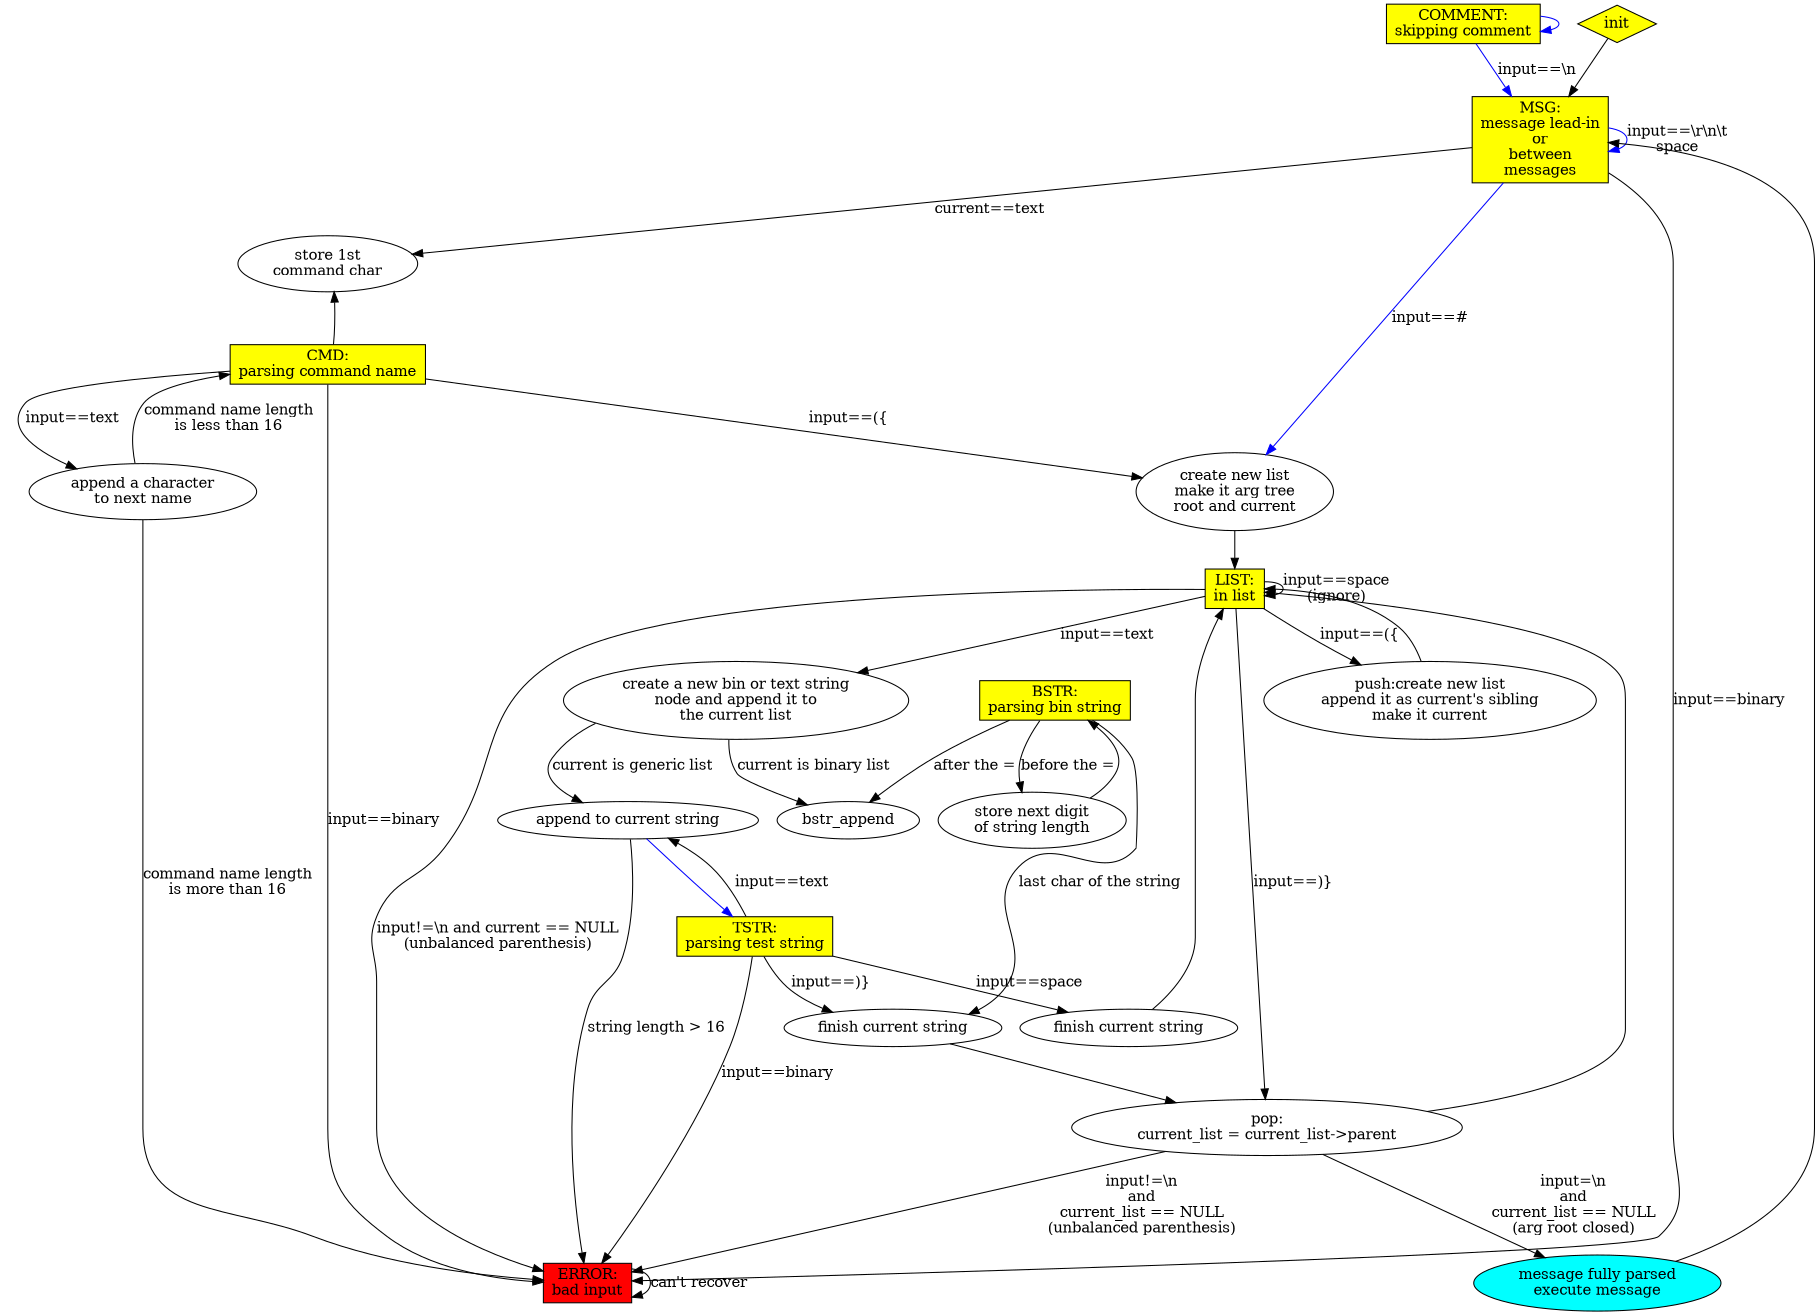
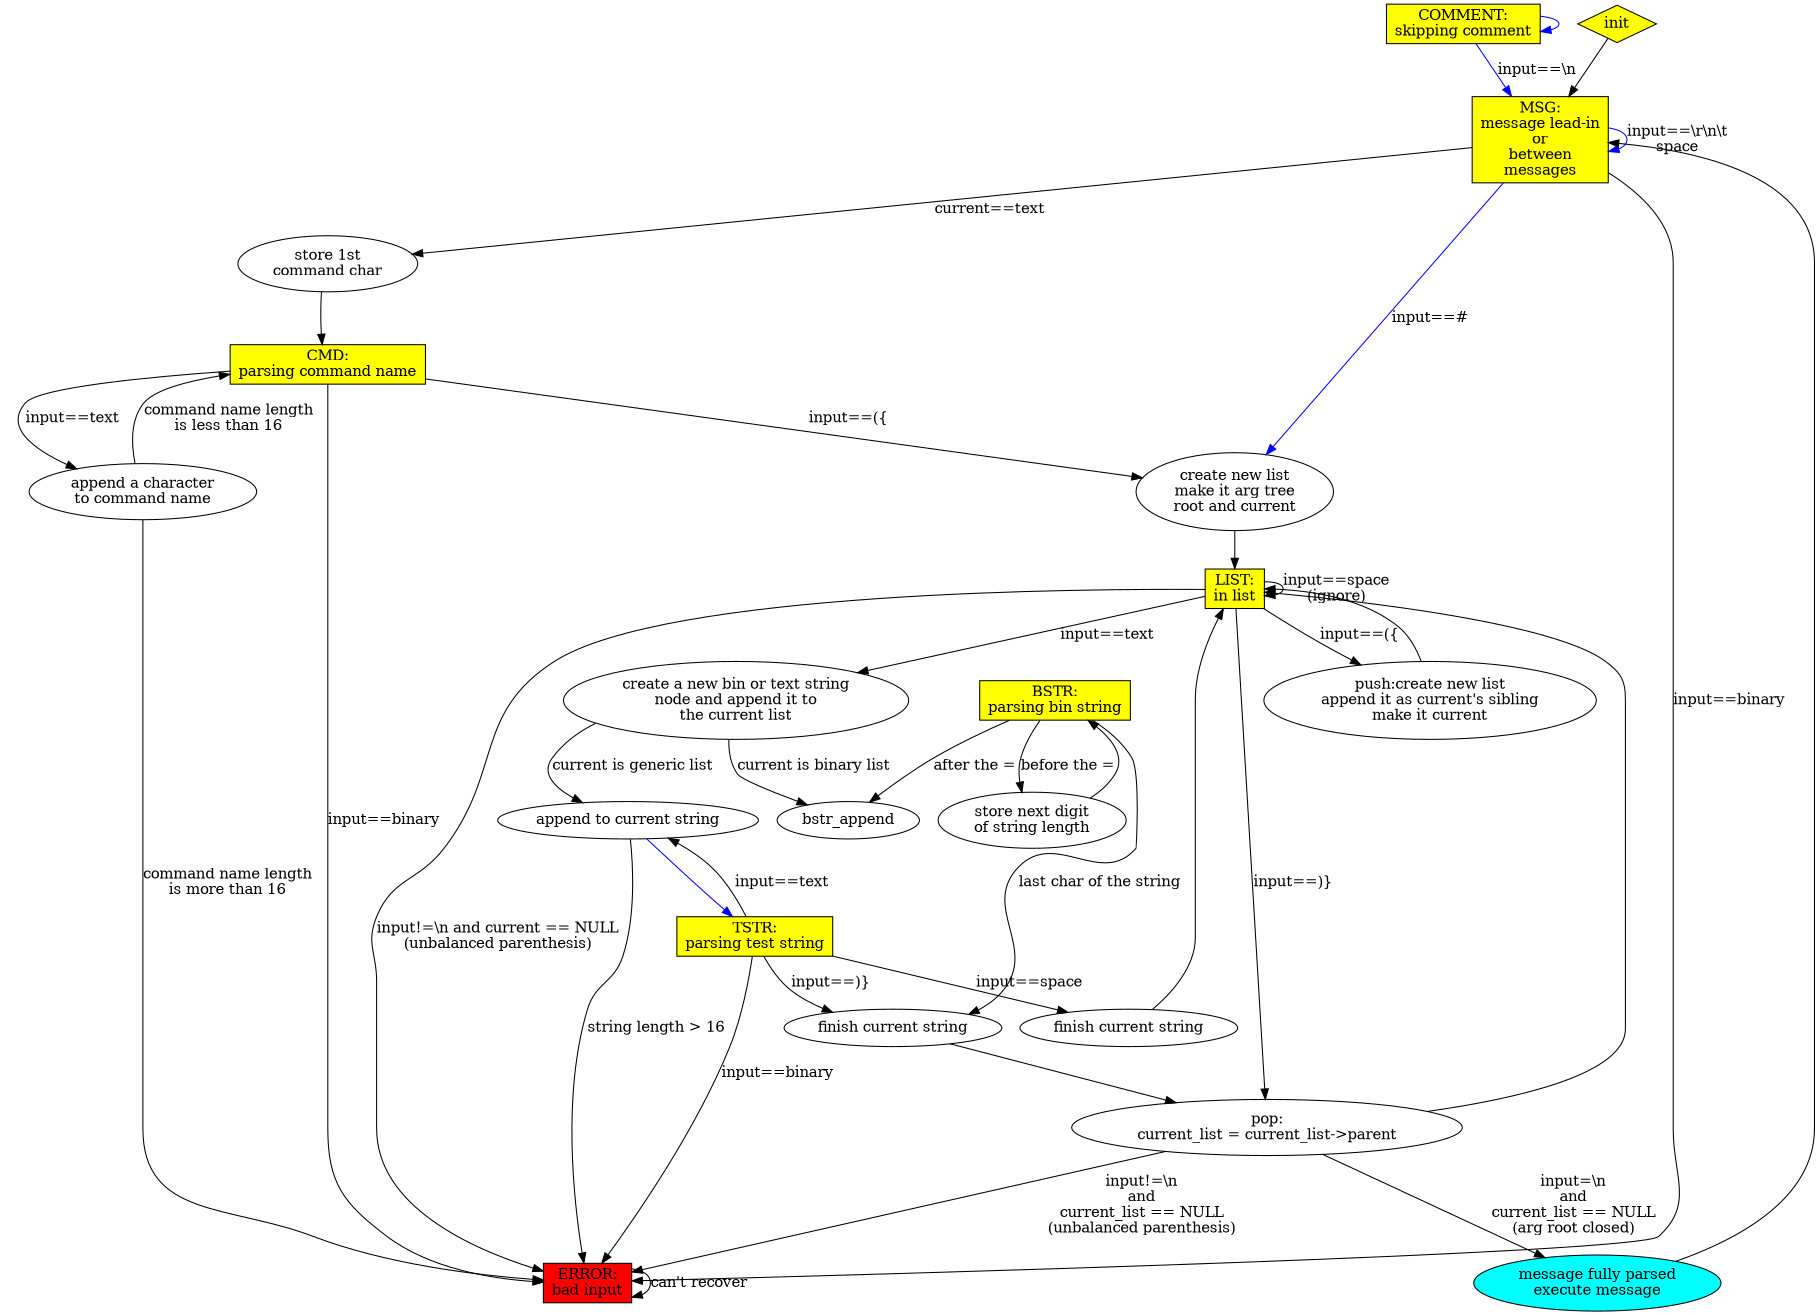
(335, 323) -> (321, 313)
(143, 492) -> (143, 492)
